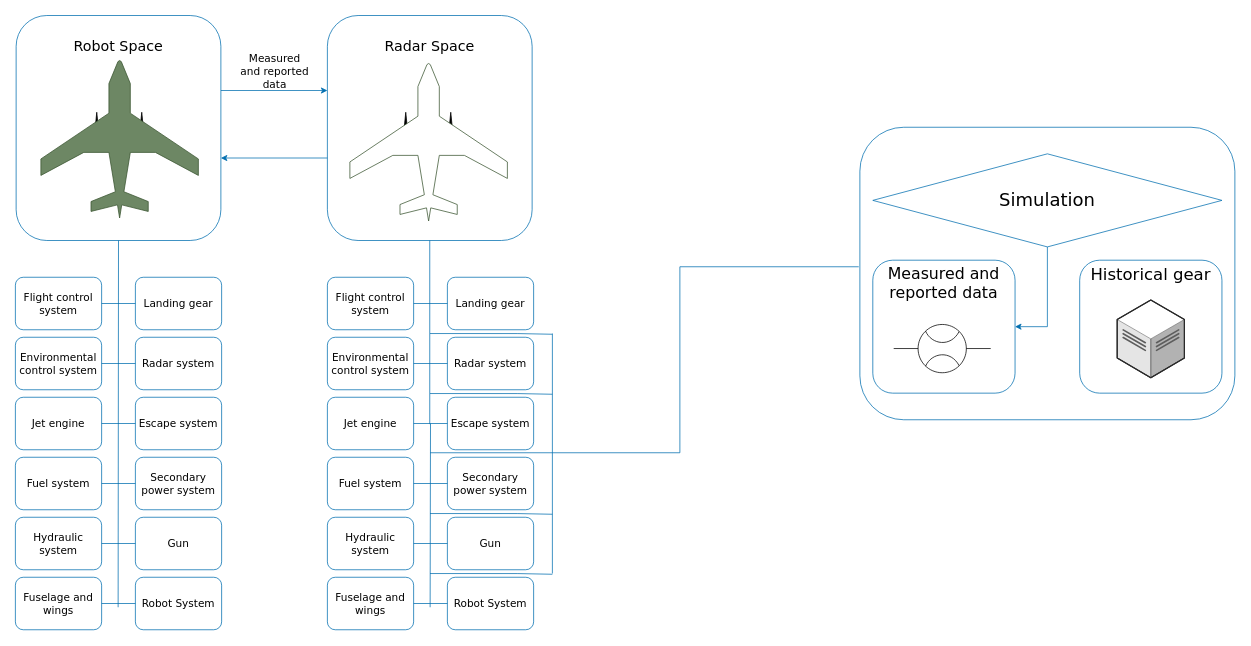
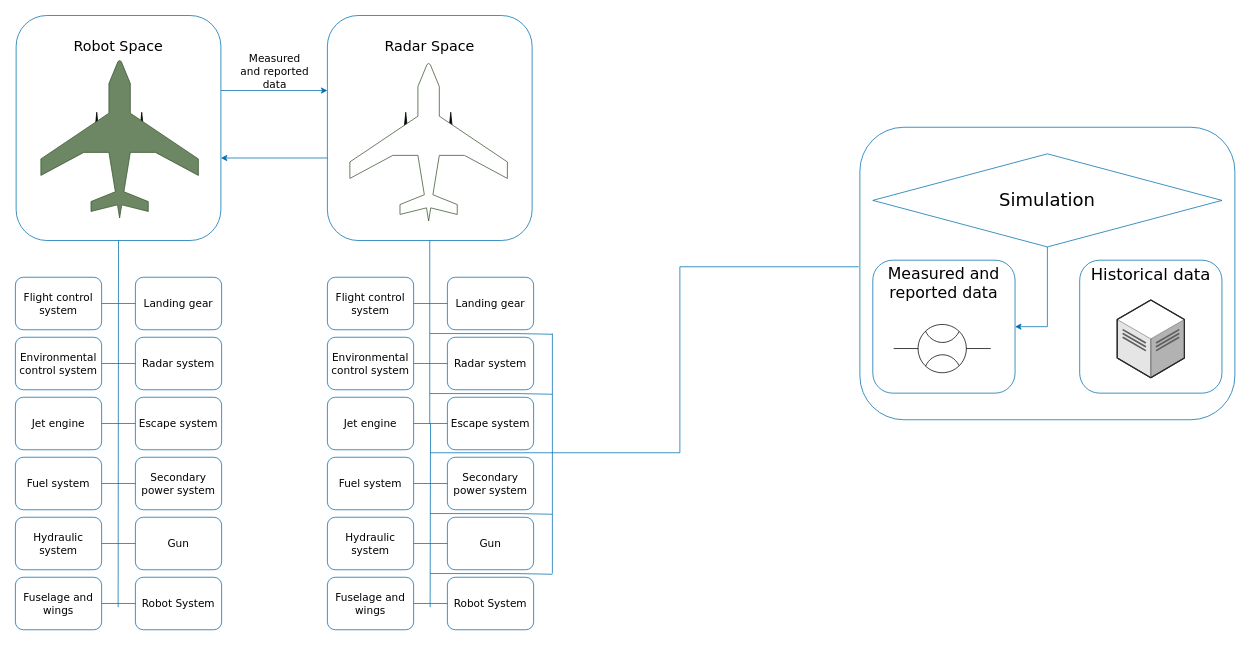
(1151, 271) -> (1151, 271)
